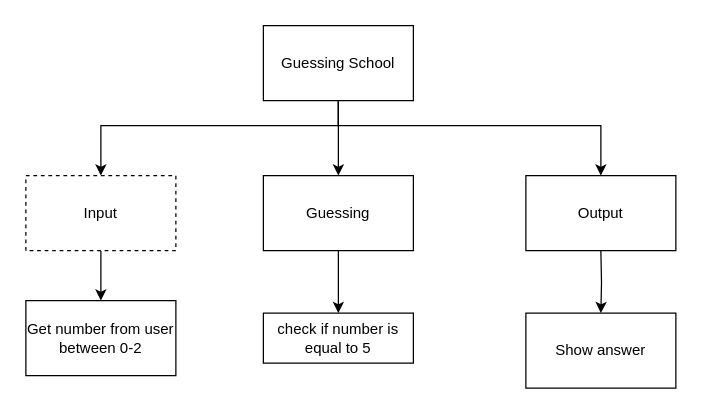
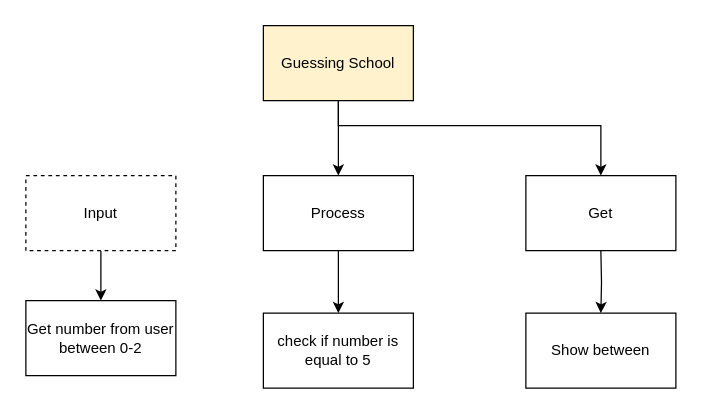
(338, 63) -> (338, 63)
(198, 126) -> none
(338, 213) -> (338, 213)
(601, 213) -> (601, 213)
(338, 338) -> (338, 351)
(601, 351) -> (601, 351)
